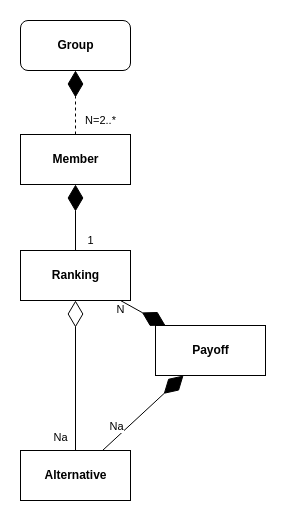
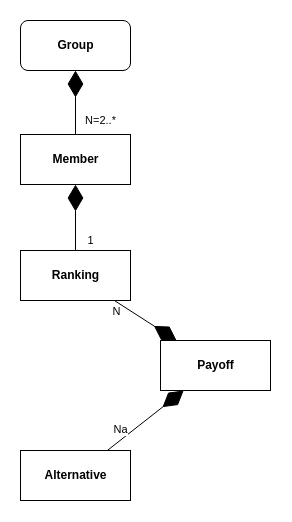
(76, 115) -> (76, 115)
(211, 351) -> (216, 366)
(76, 388) -> none
